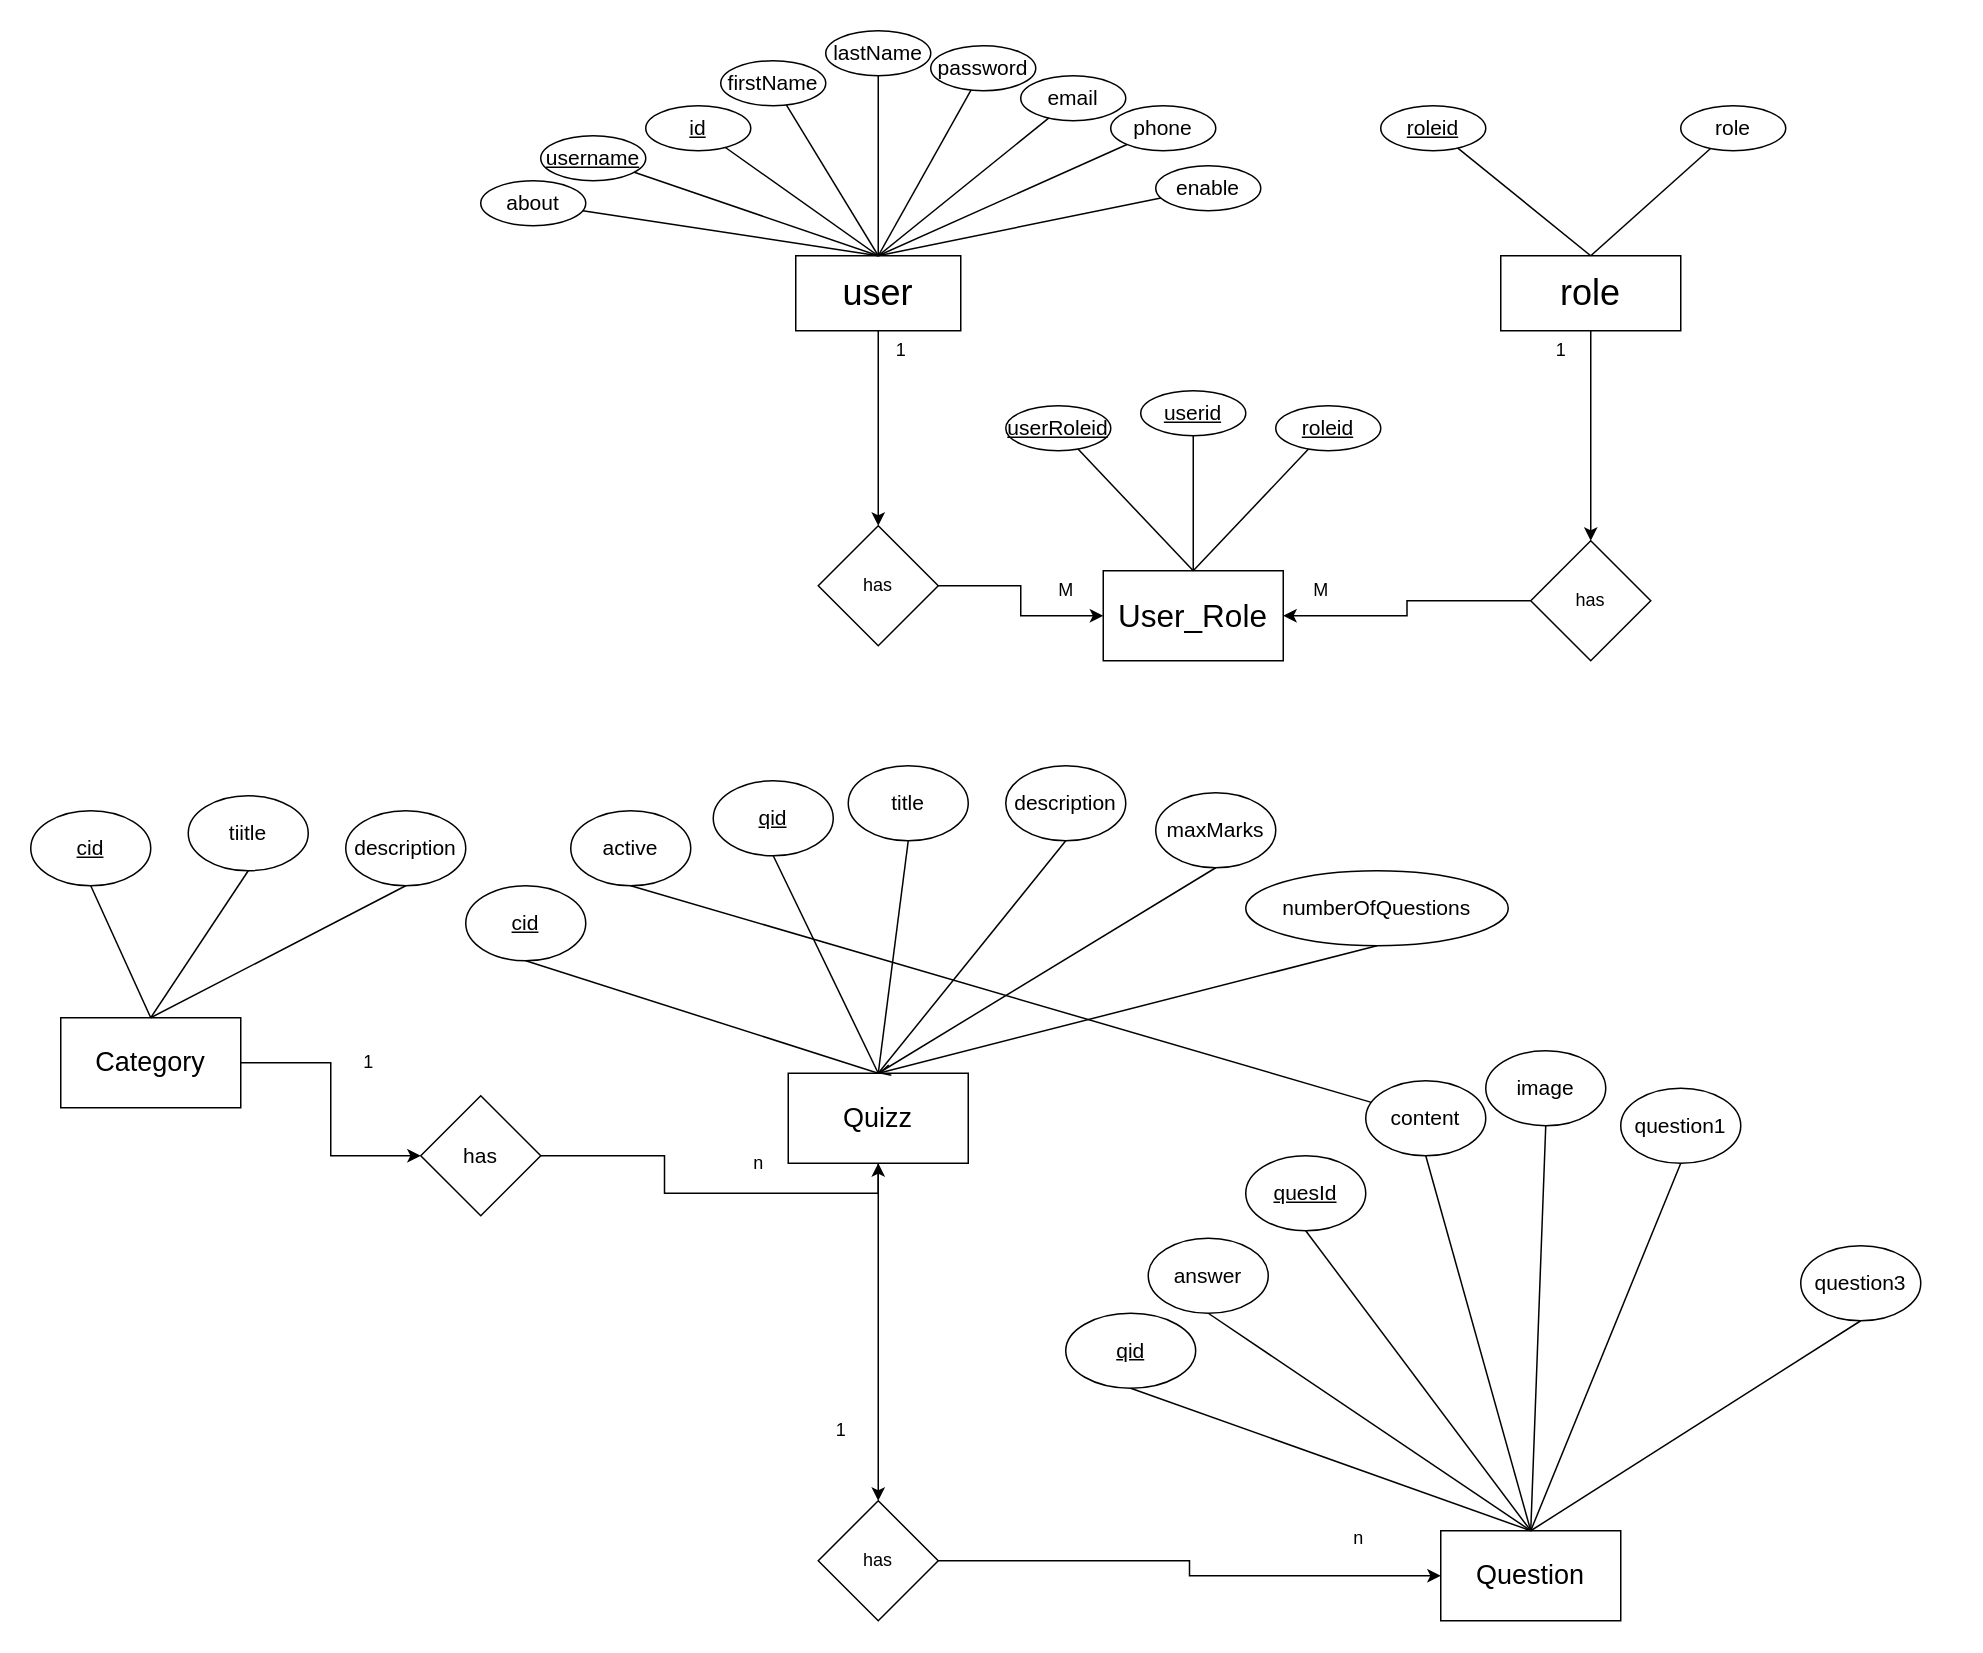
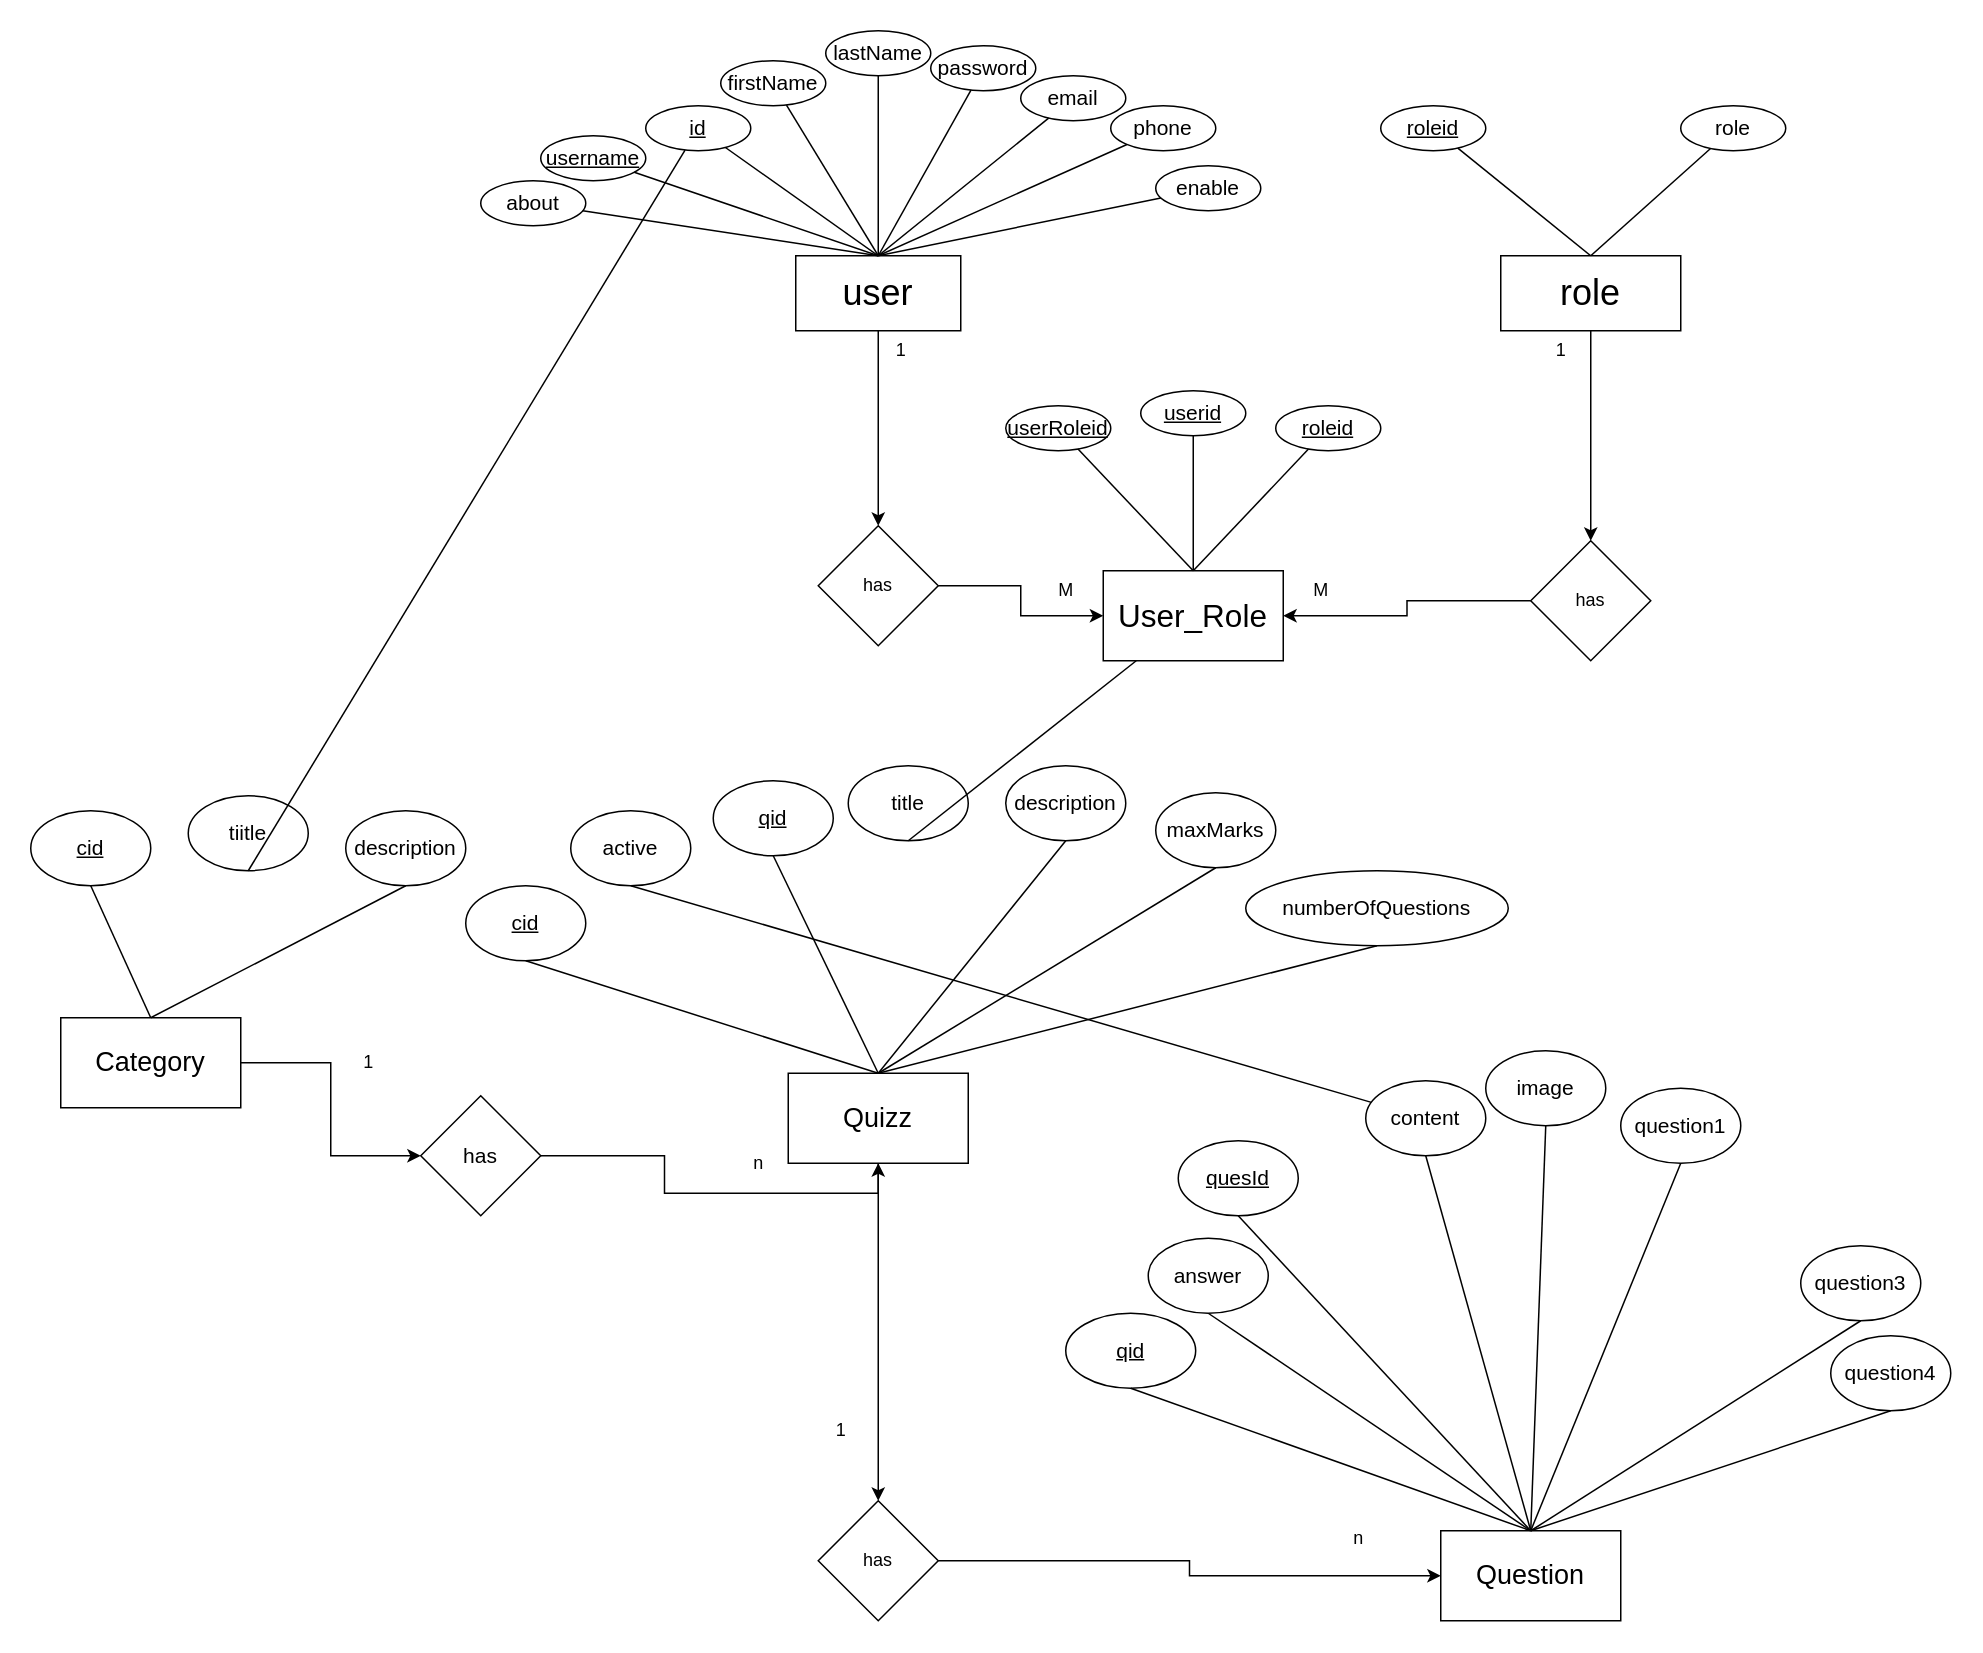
(202, 941) -> (467, 510)
(894, 954) -> (1022, 751)
(884, 1072) -> (884, 1072)
(1306, 1193) -> (1238, 1178)
none -> (1891, 1373)
none -> (1712, 1470)
